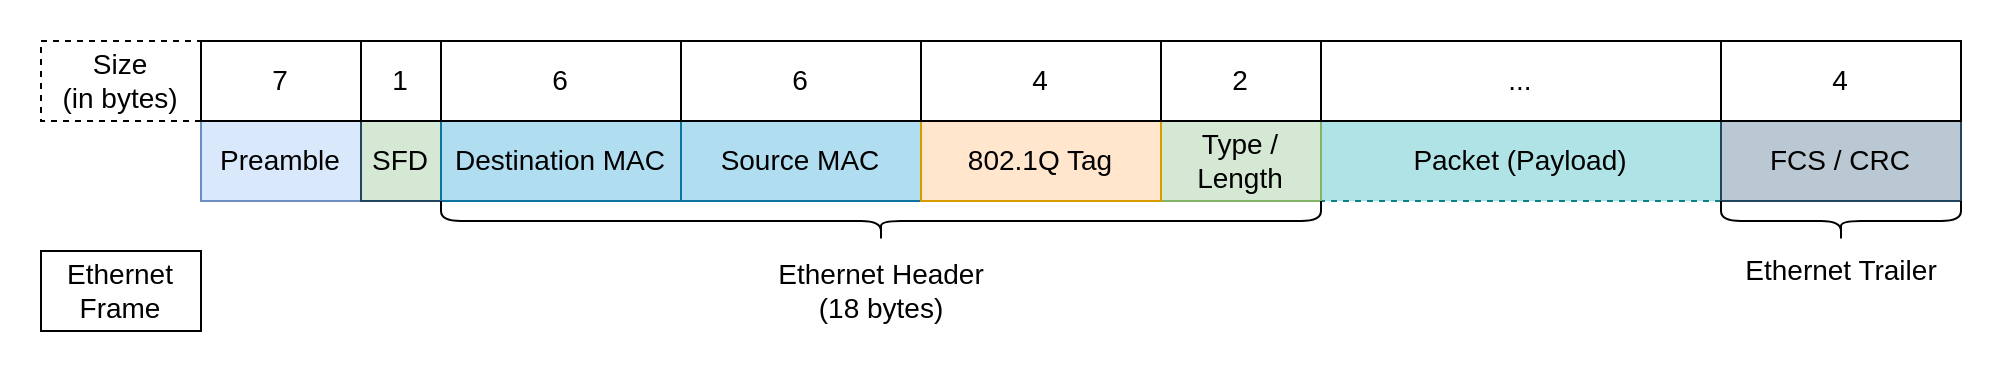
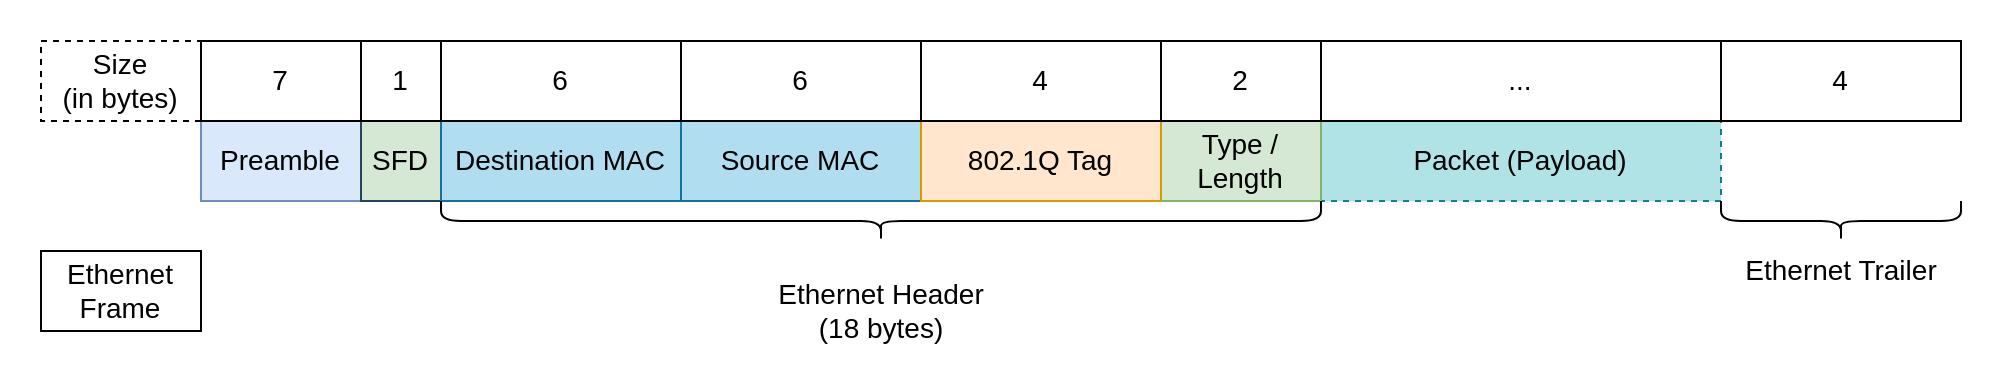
(1841, 161) -> none
(881, 291) -> (881, 311)
